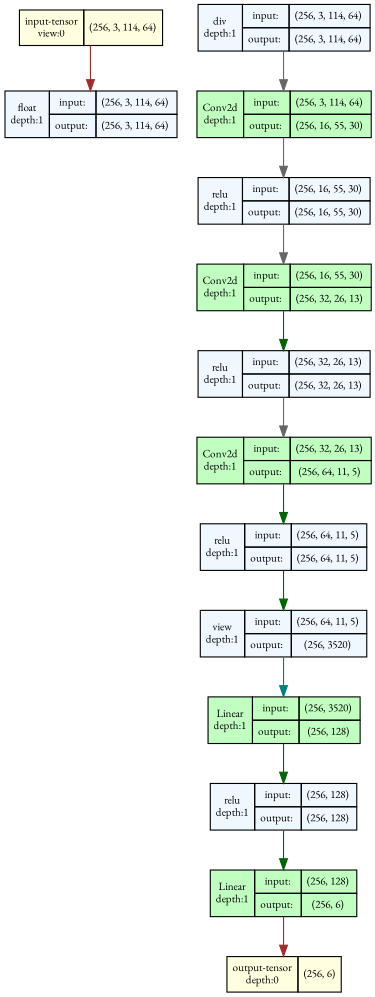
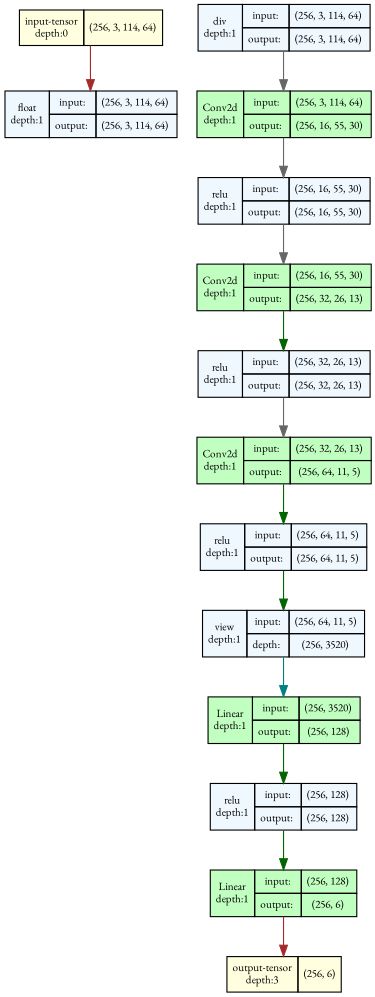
(52, 33) -> (52, 33)
(268, 645) -> (268, 645)
(262, 980) -> (262, 980)
